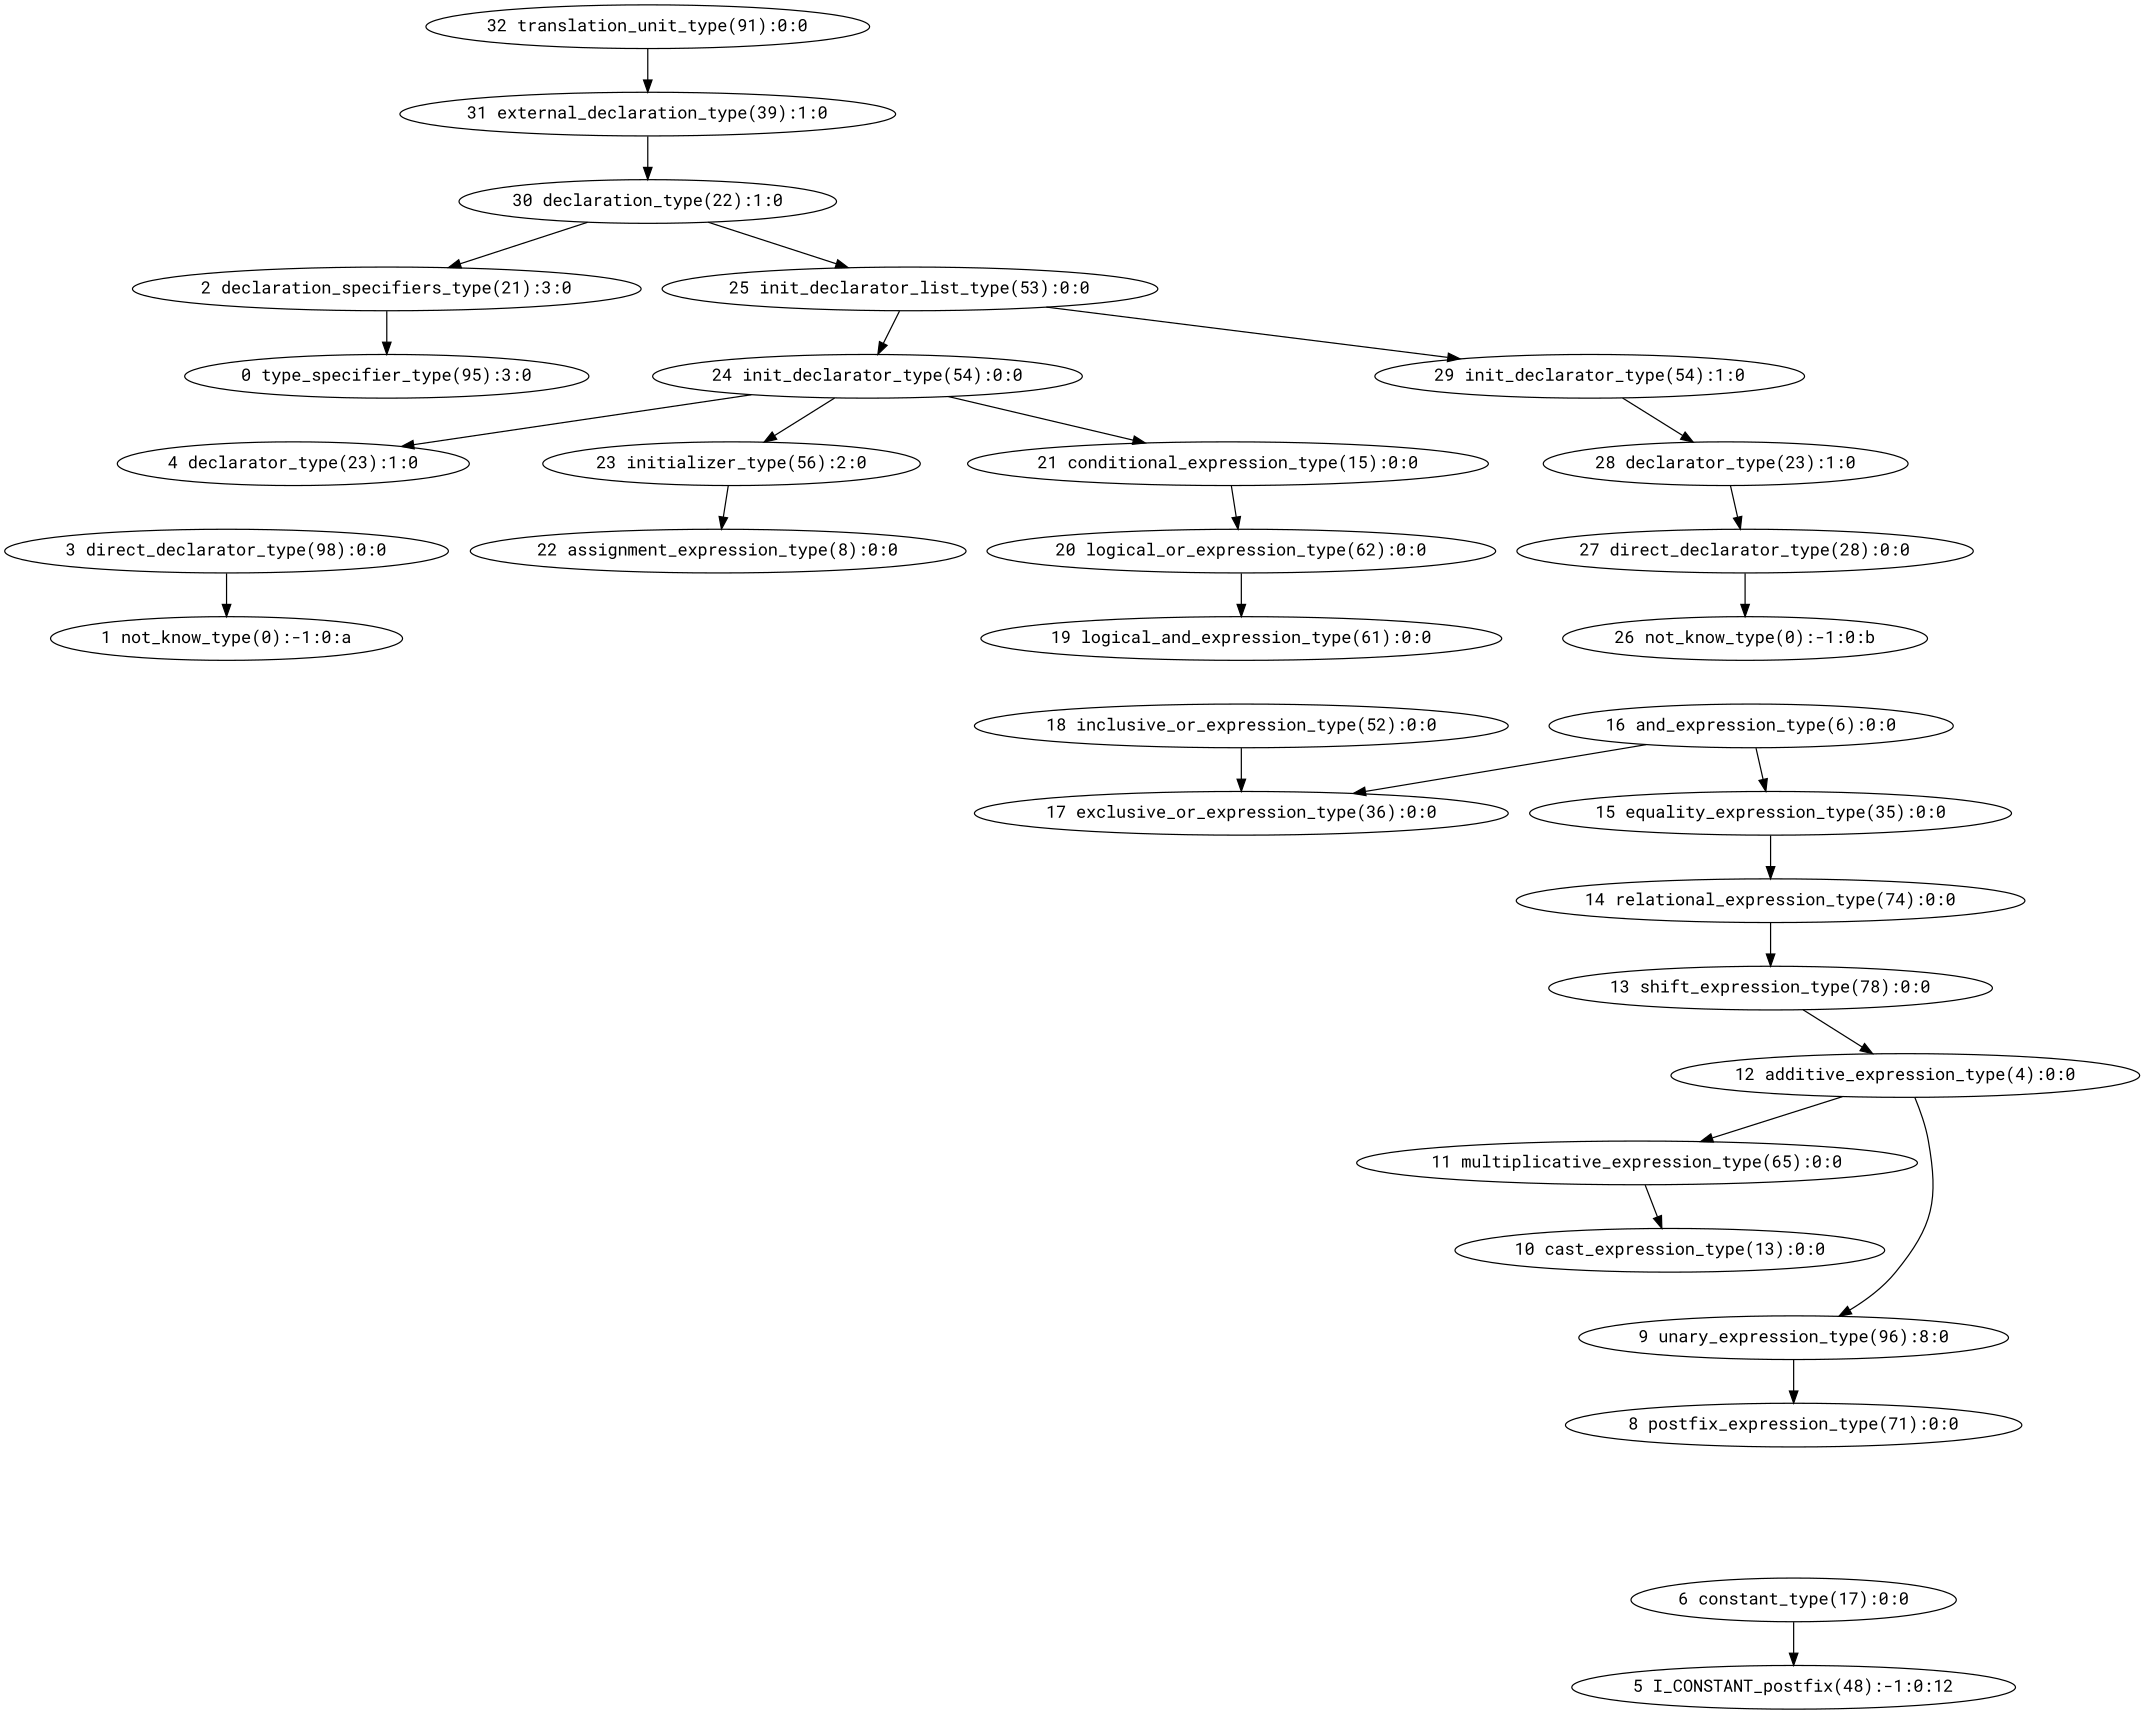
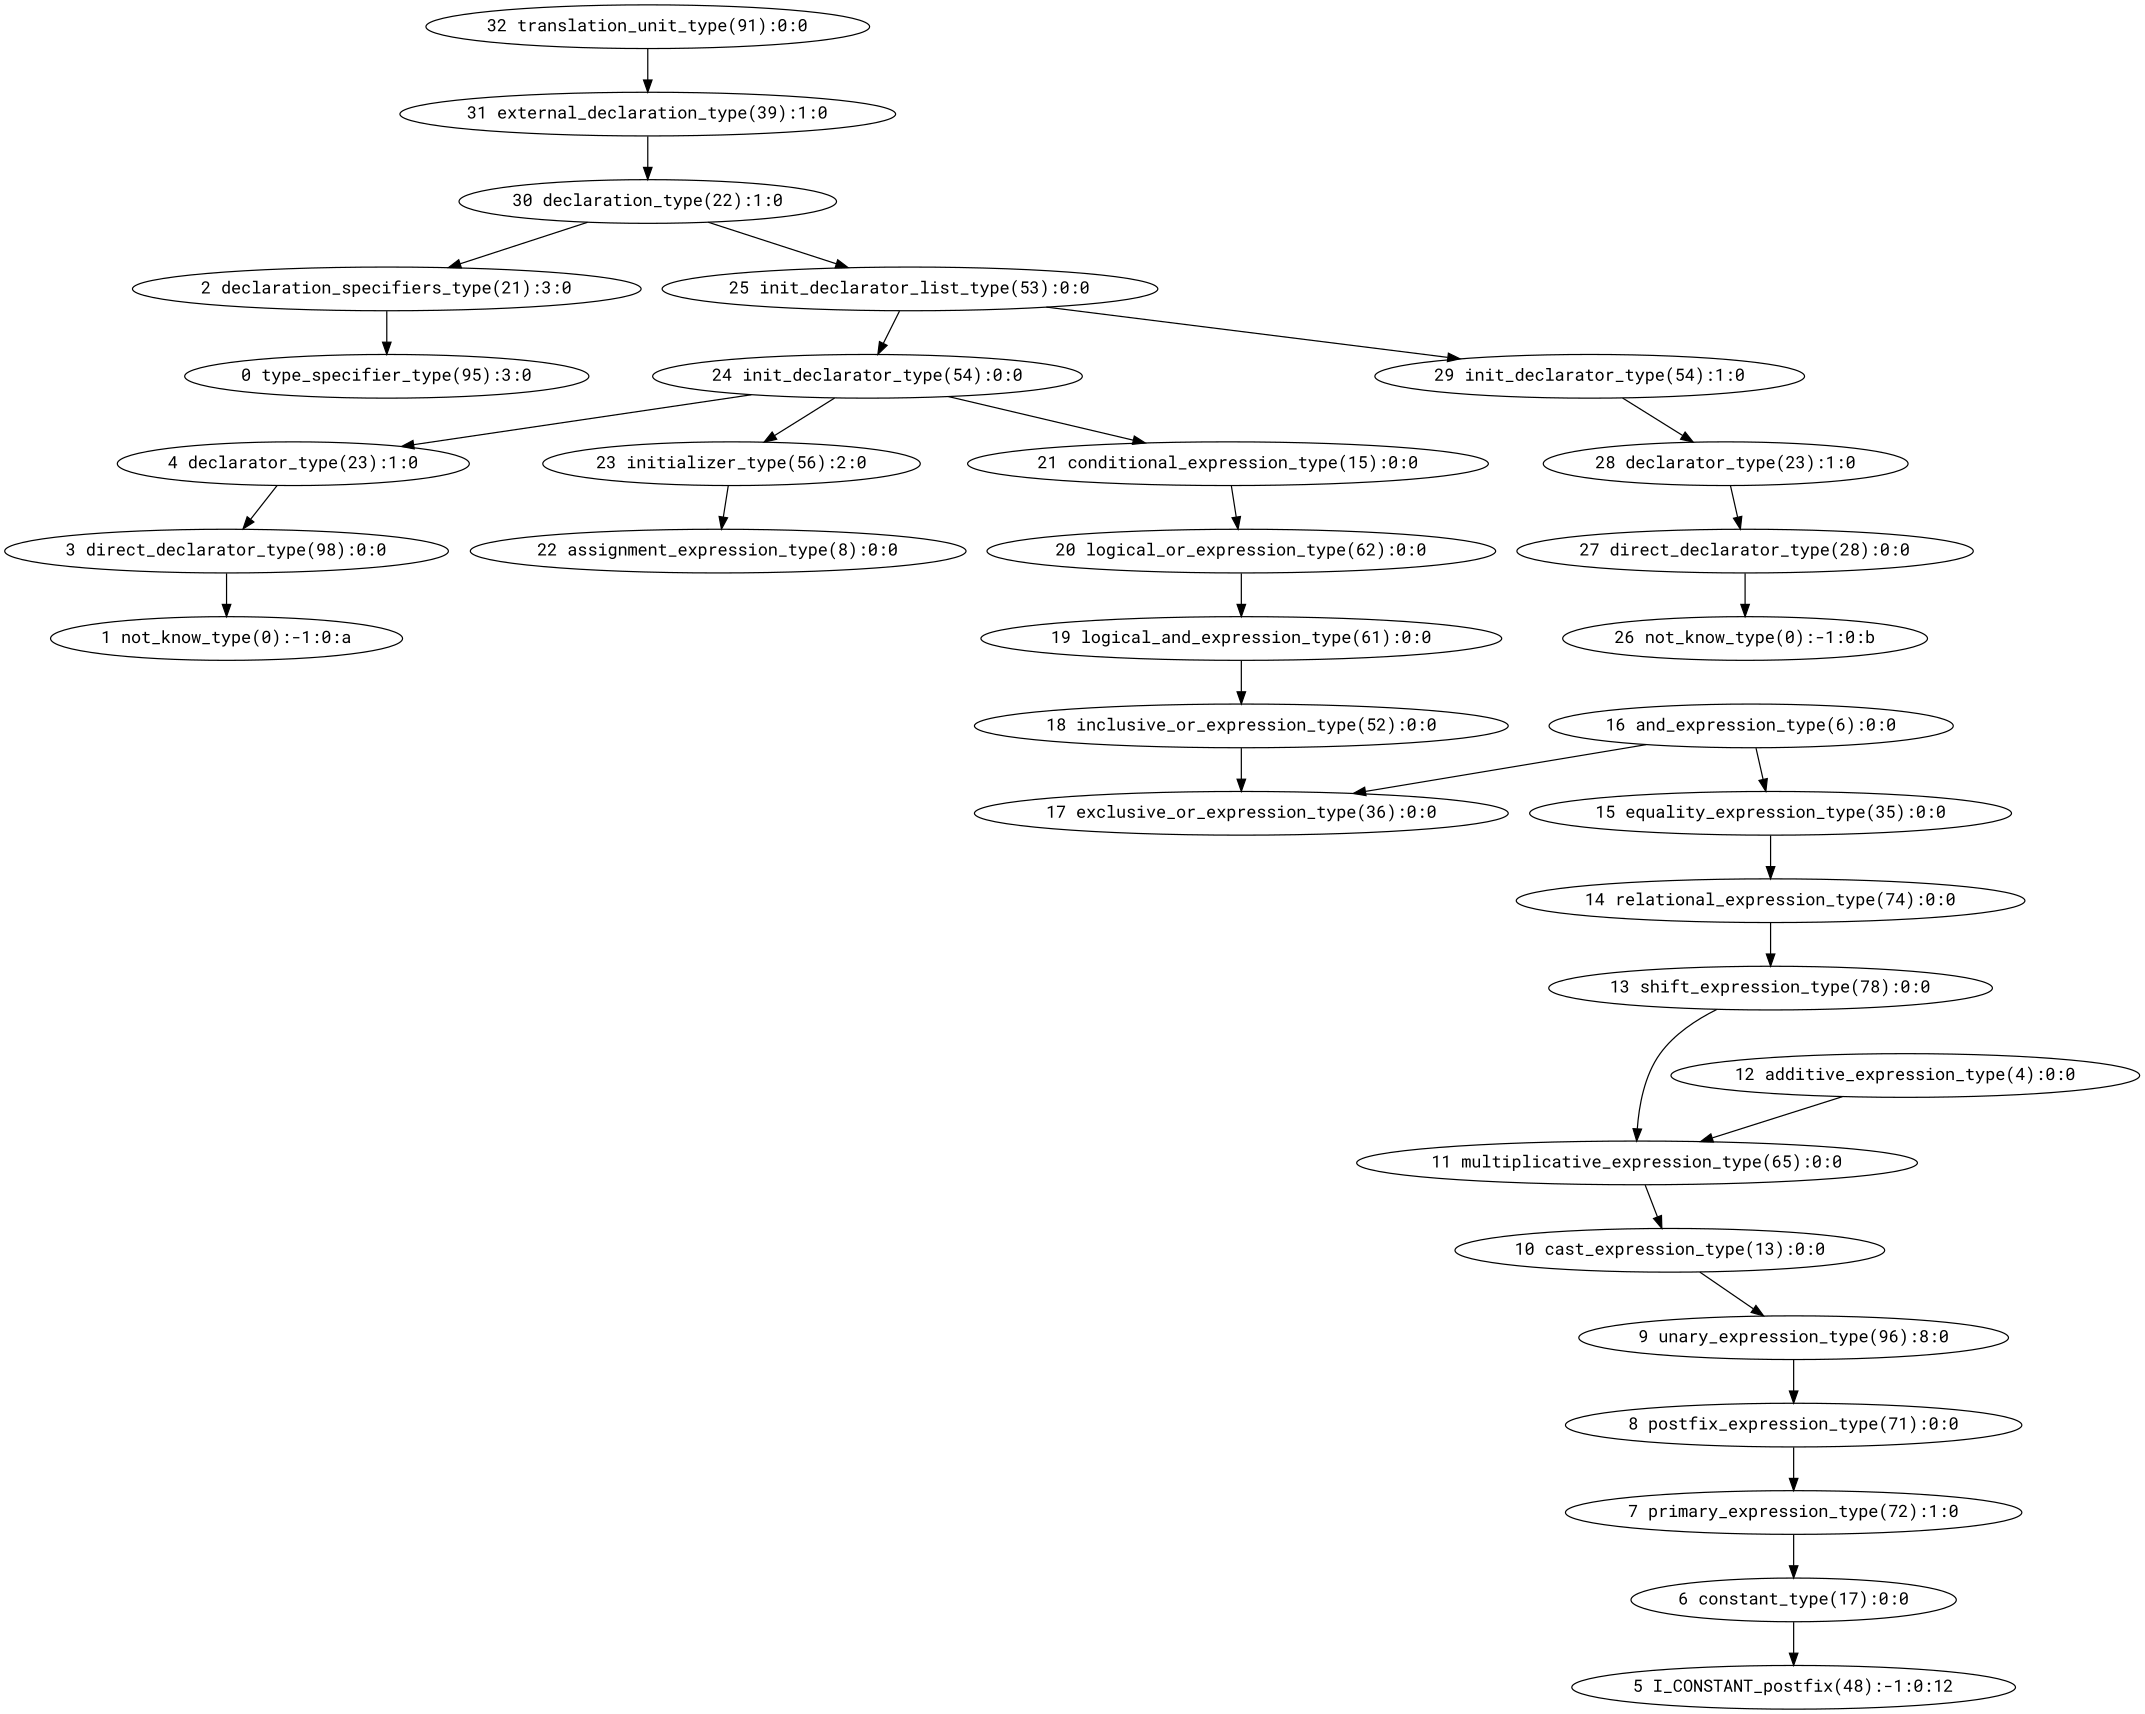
none -> (264, 502)
none -> (1241, 676)
(1833, 1029) -> (1658, 1057)
(1928, 1218) -> (1726, 1290)
none -> (1794, 1513)
